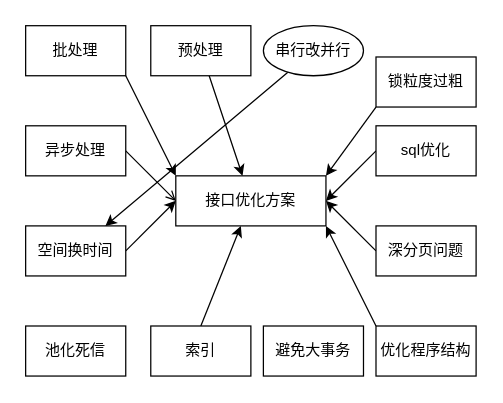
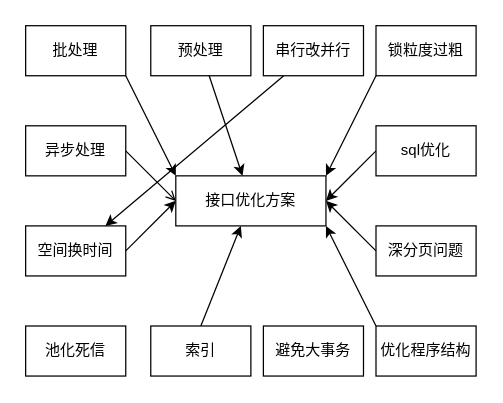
(313, 51) -> (313, 51)
(426, 82) -> (426, 51)
